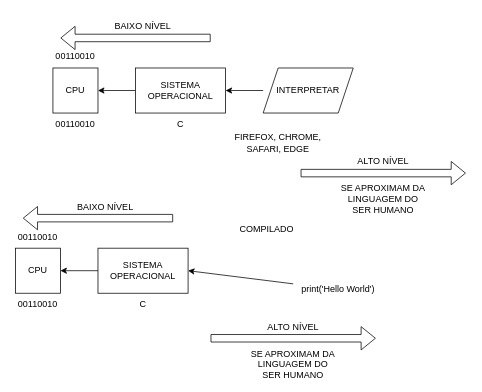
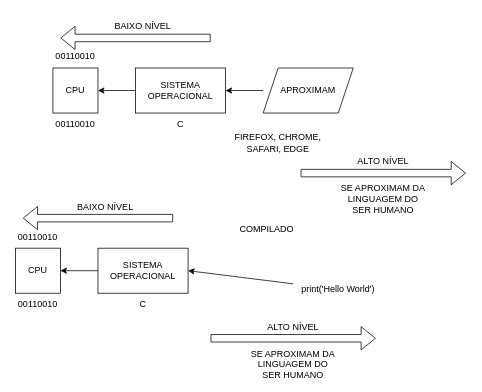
(308, 90) -> (308, 90)
